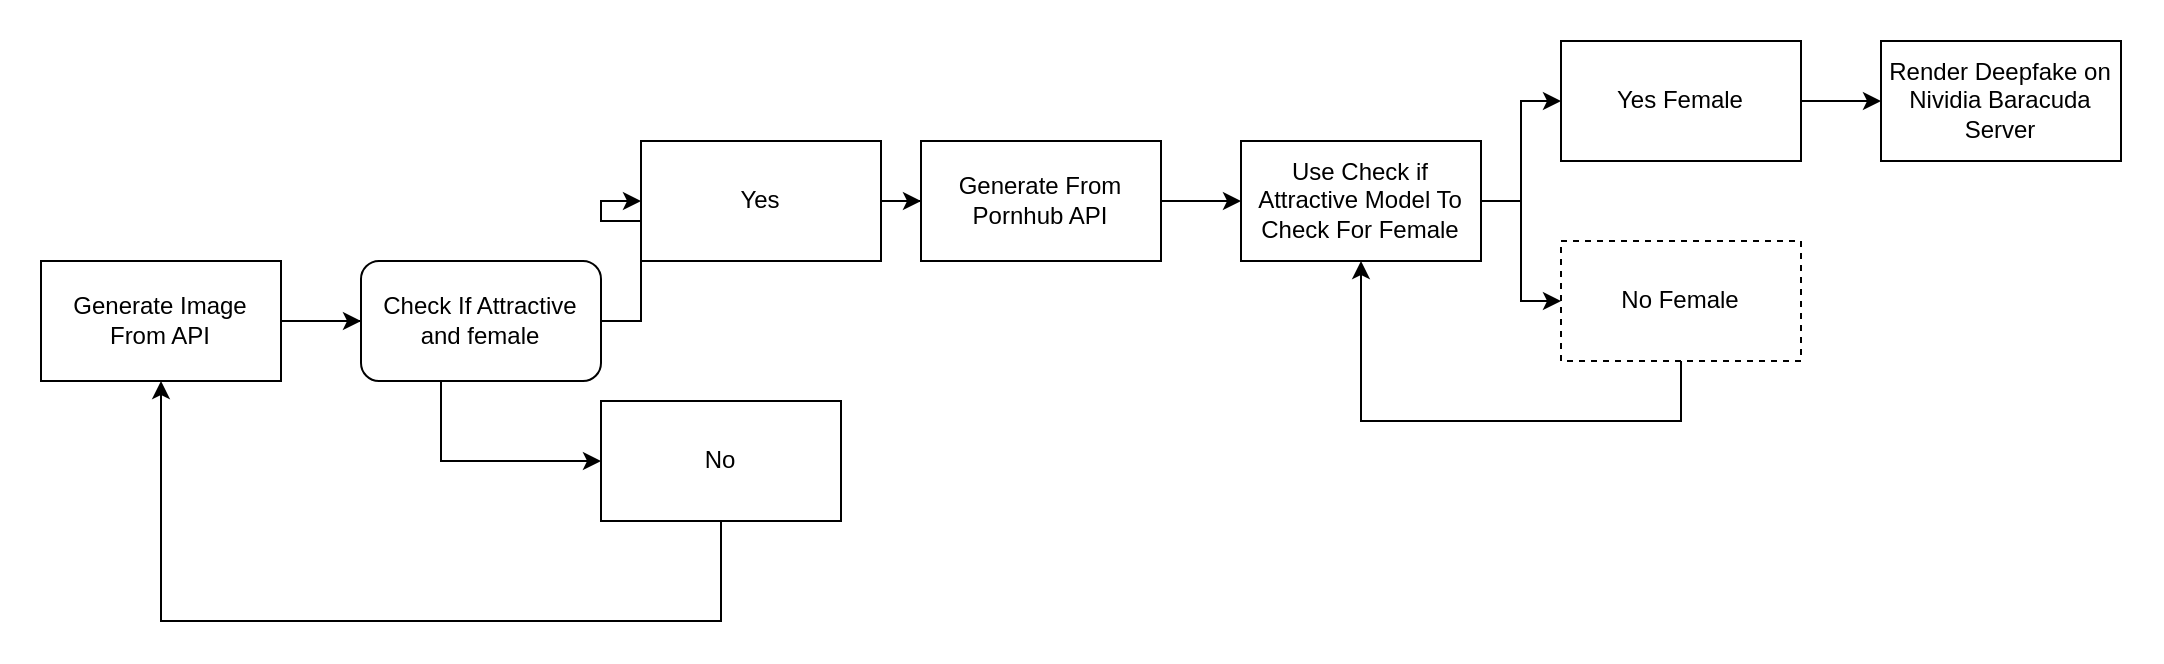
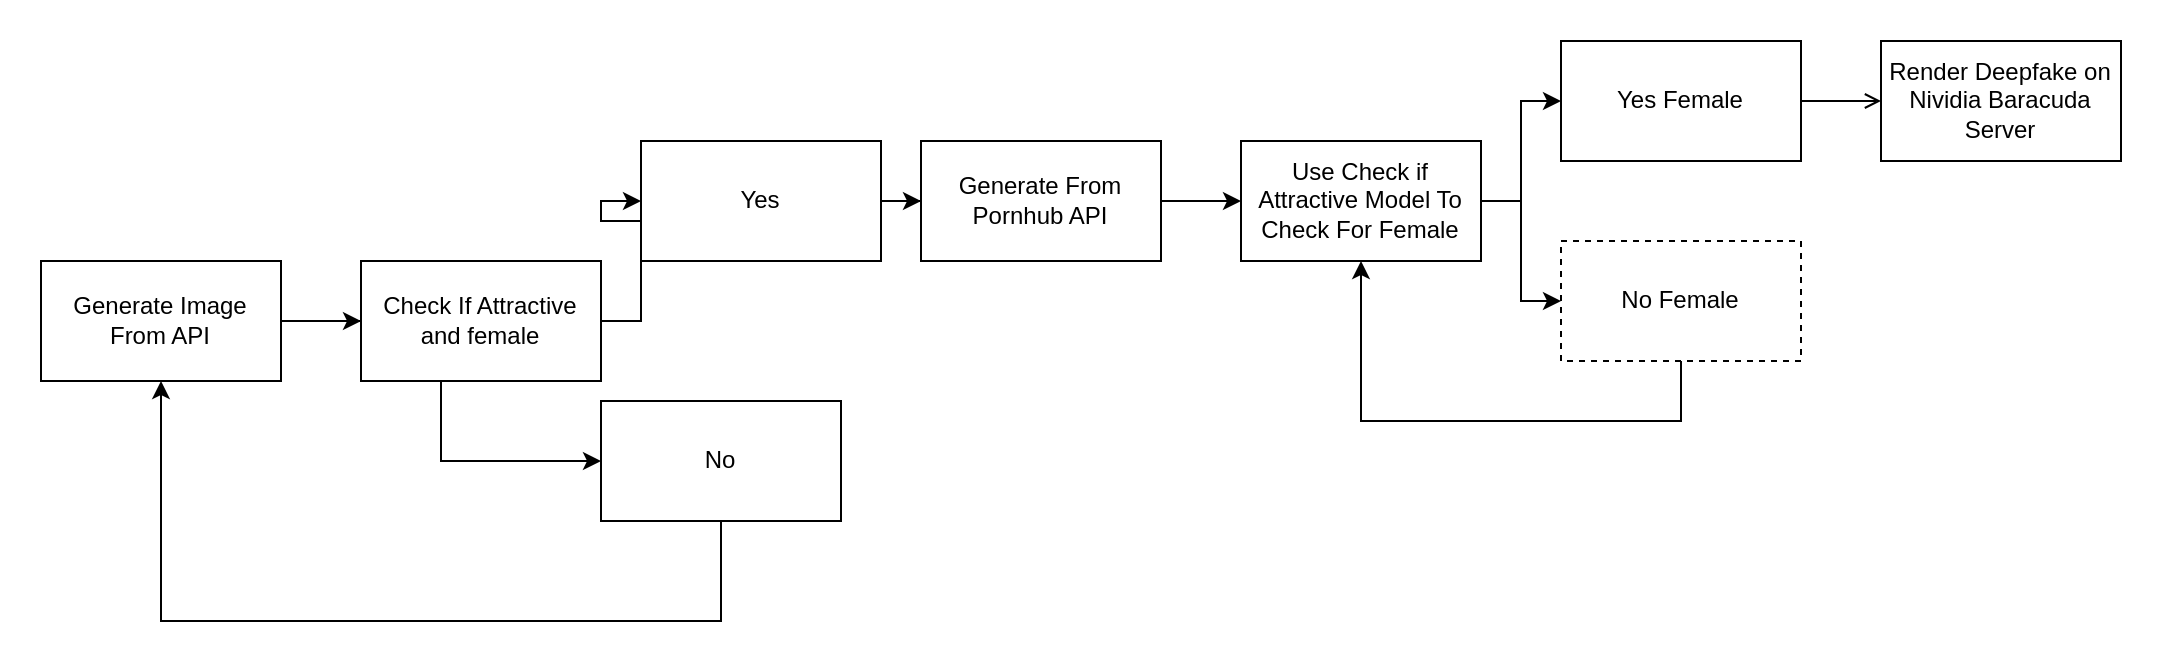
(1866, 101) -> (1868, 101)
(481, 321) -> (481, 321)
